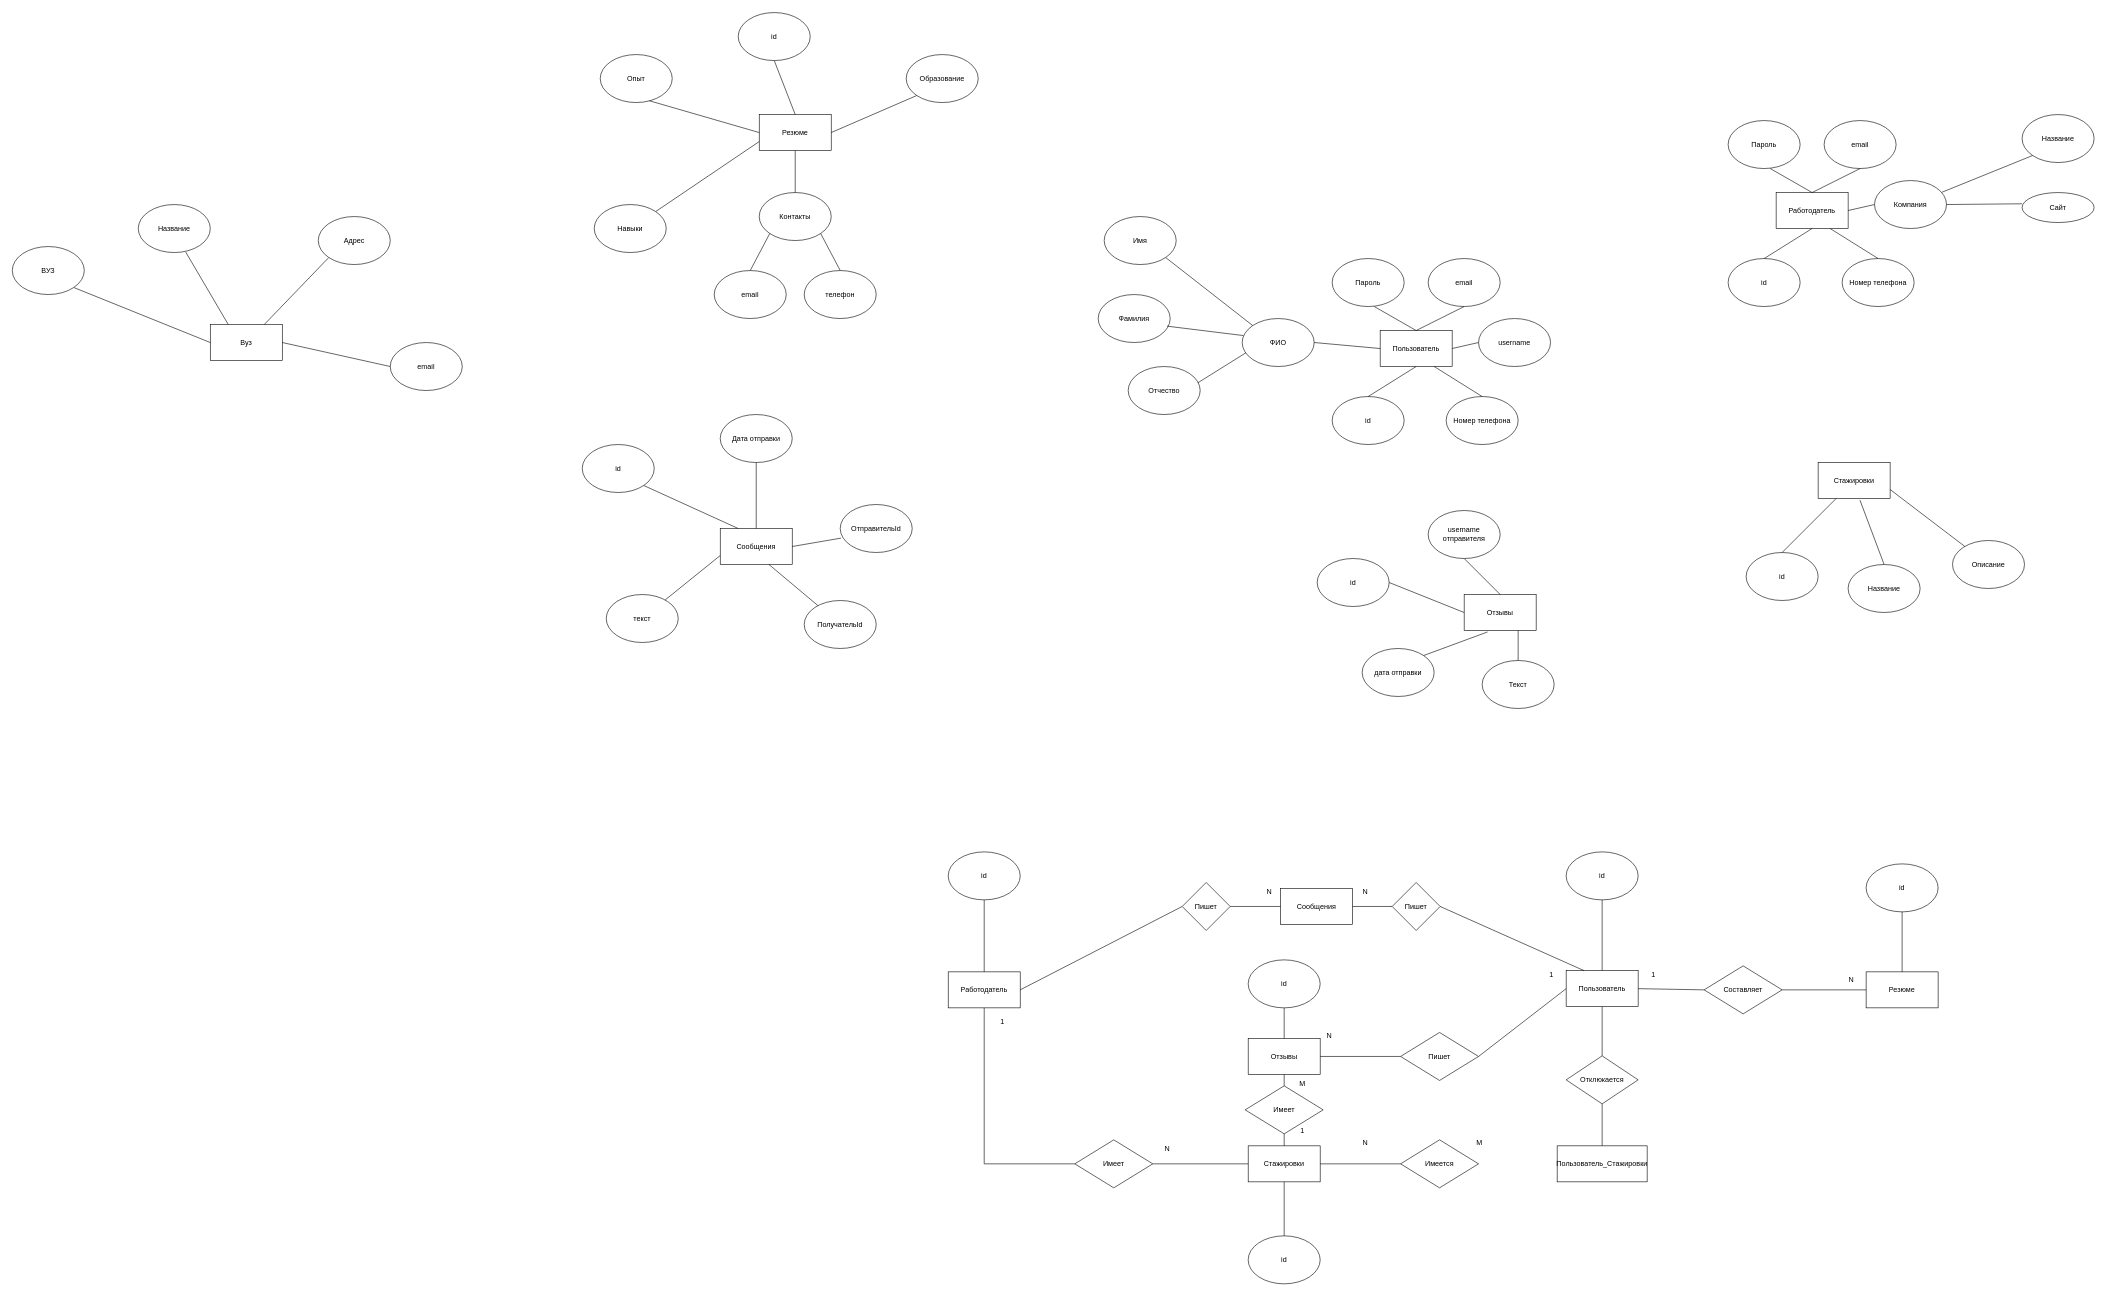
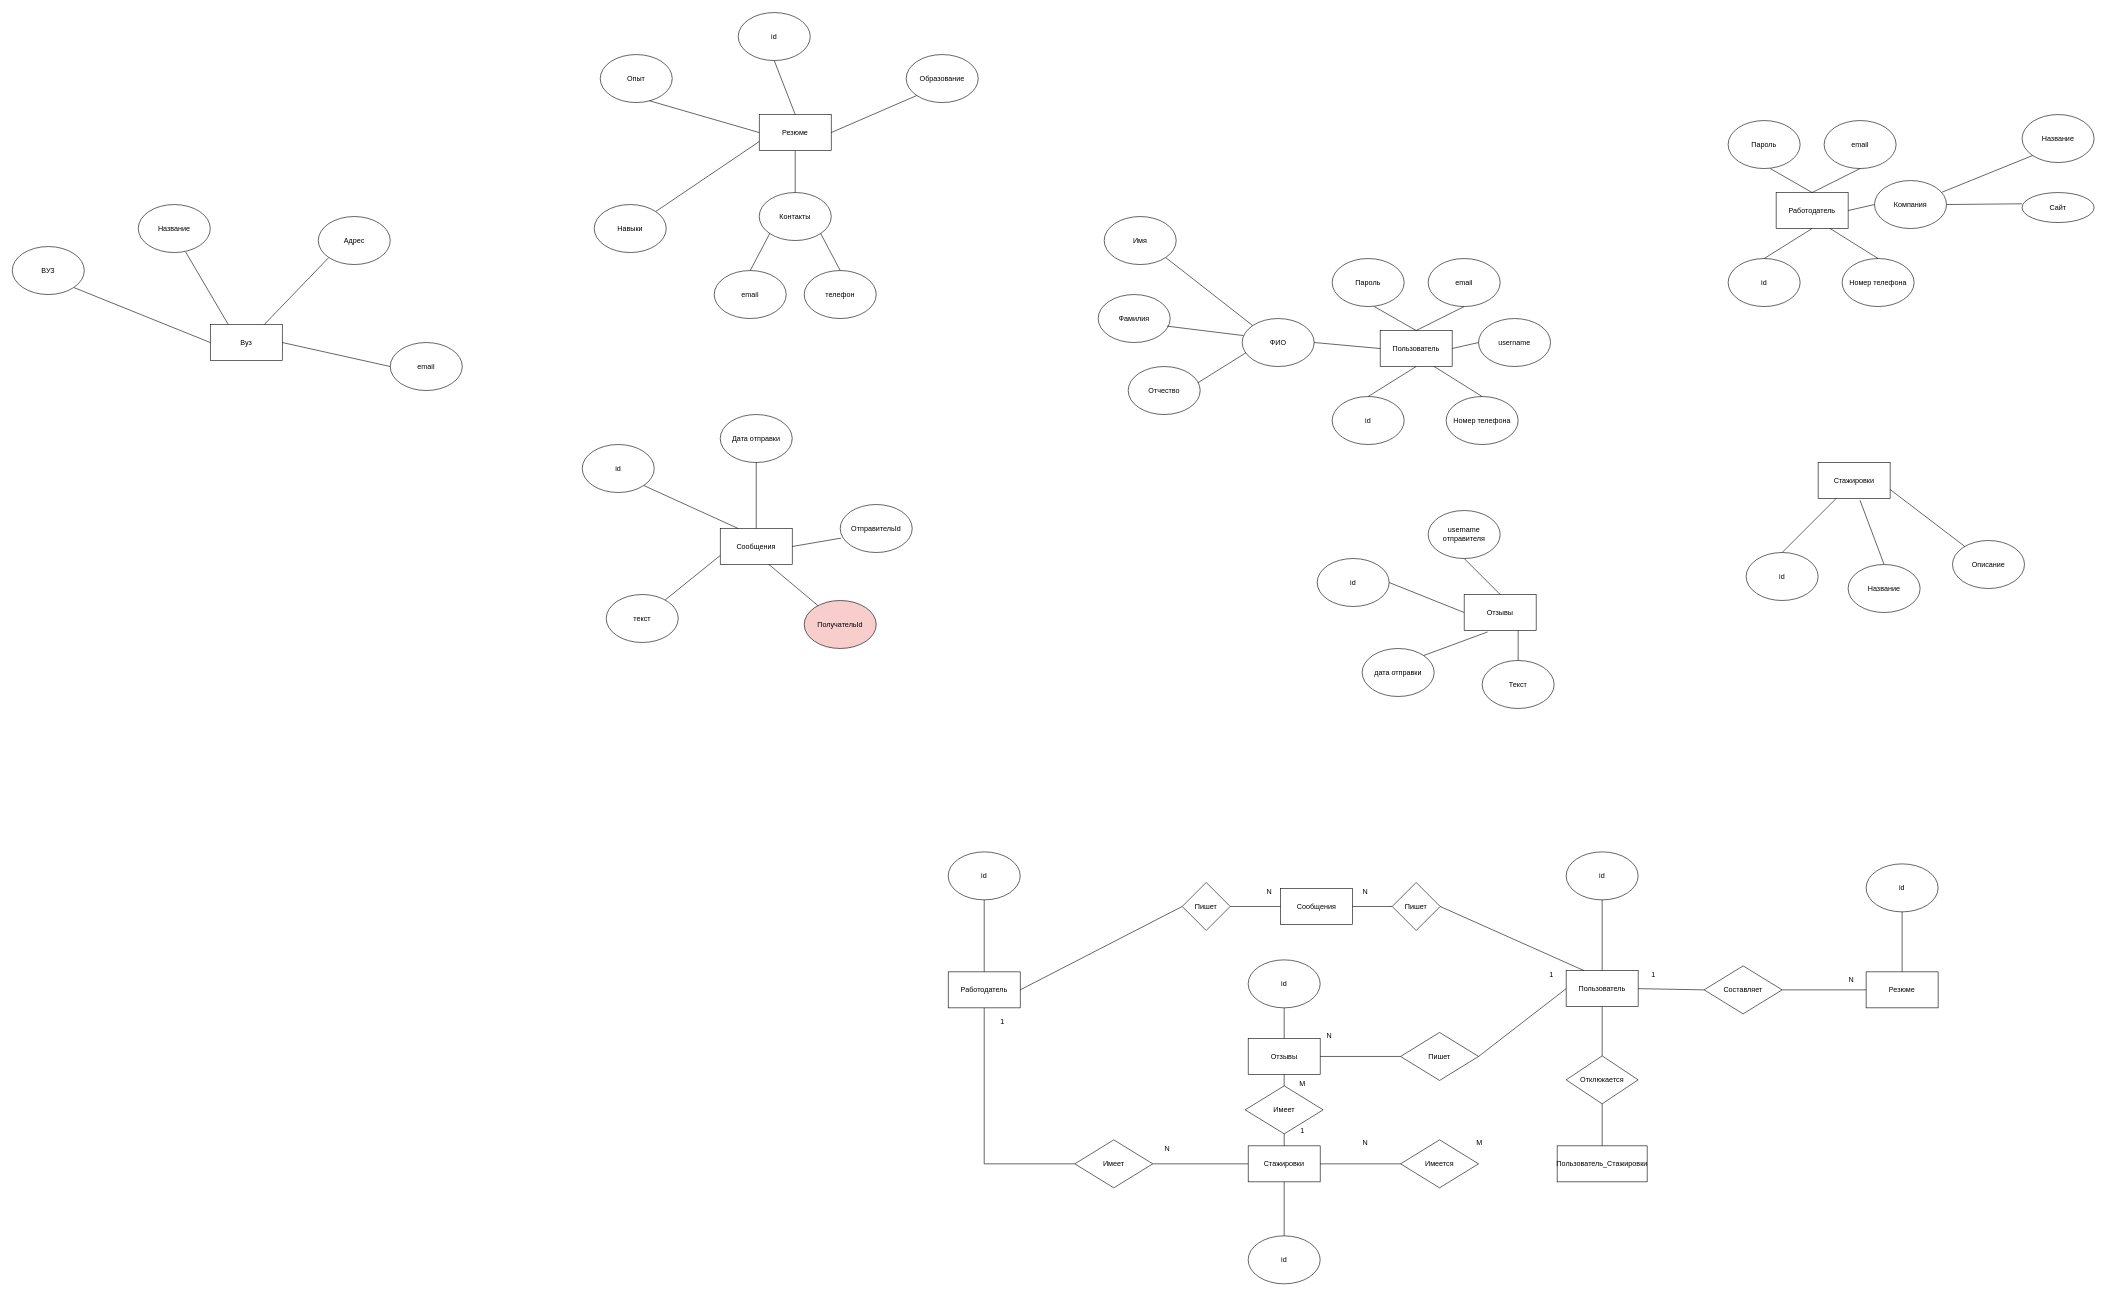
(840, 624) -> (840, 624)
